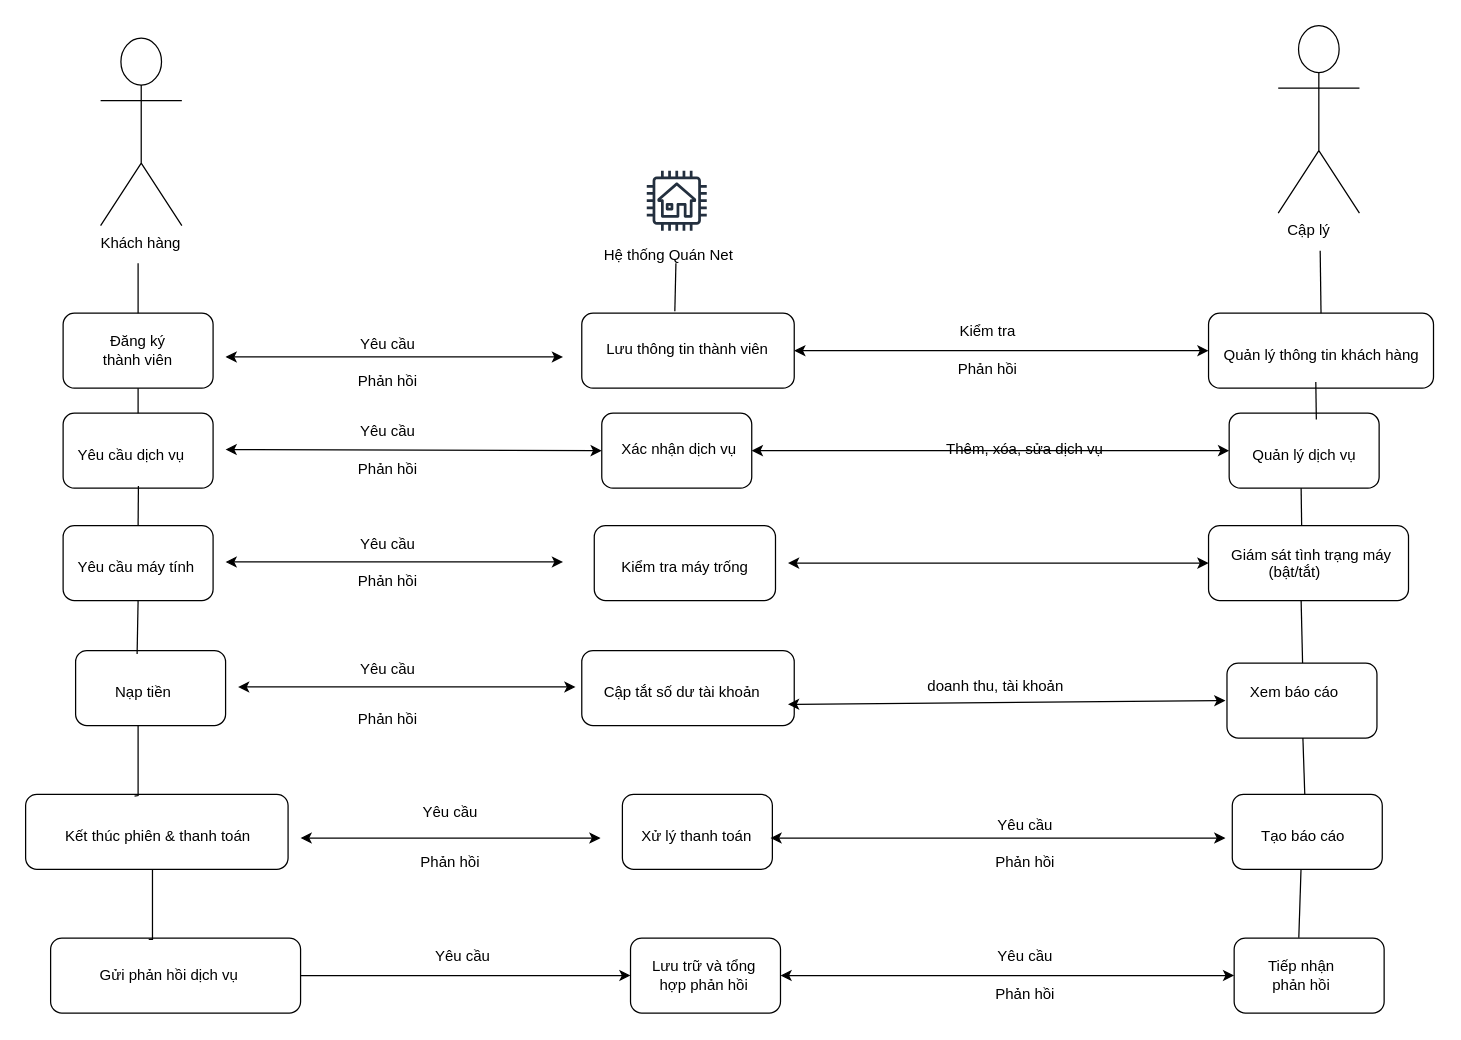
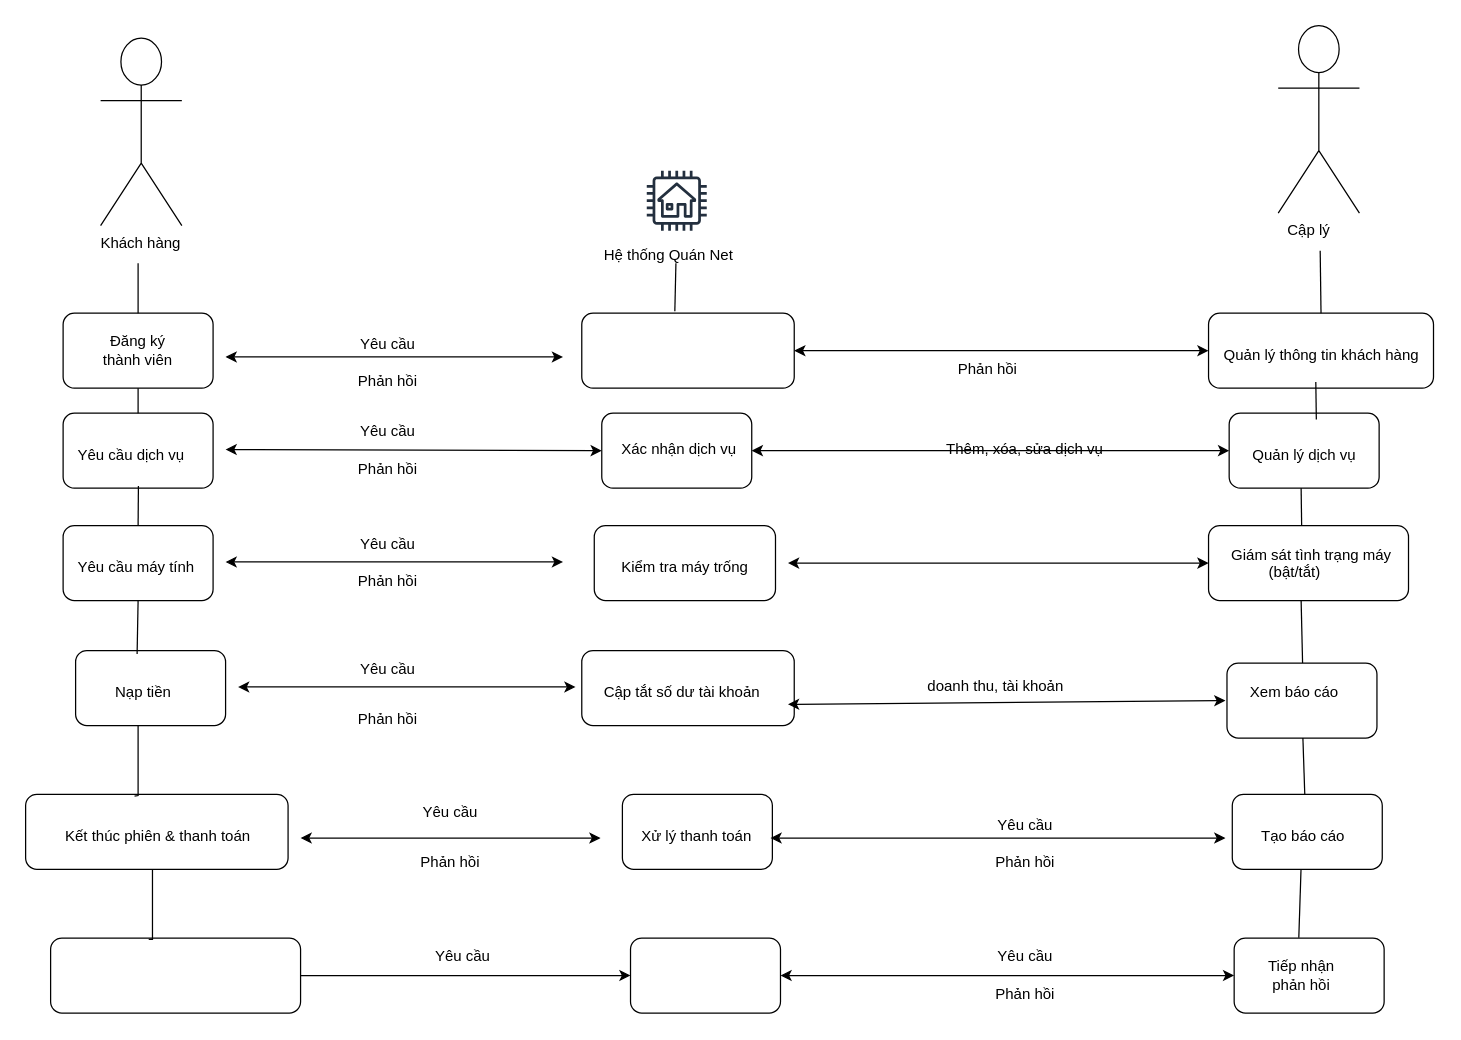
(988, 332) -> none
(688, 351) -> none
(169, 976) -> none
(703, 976) -> none
